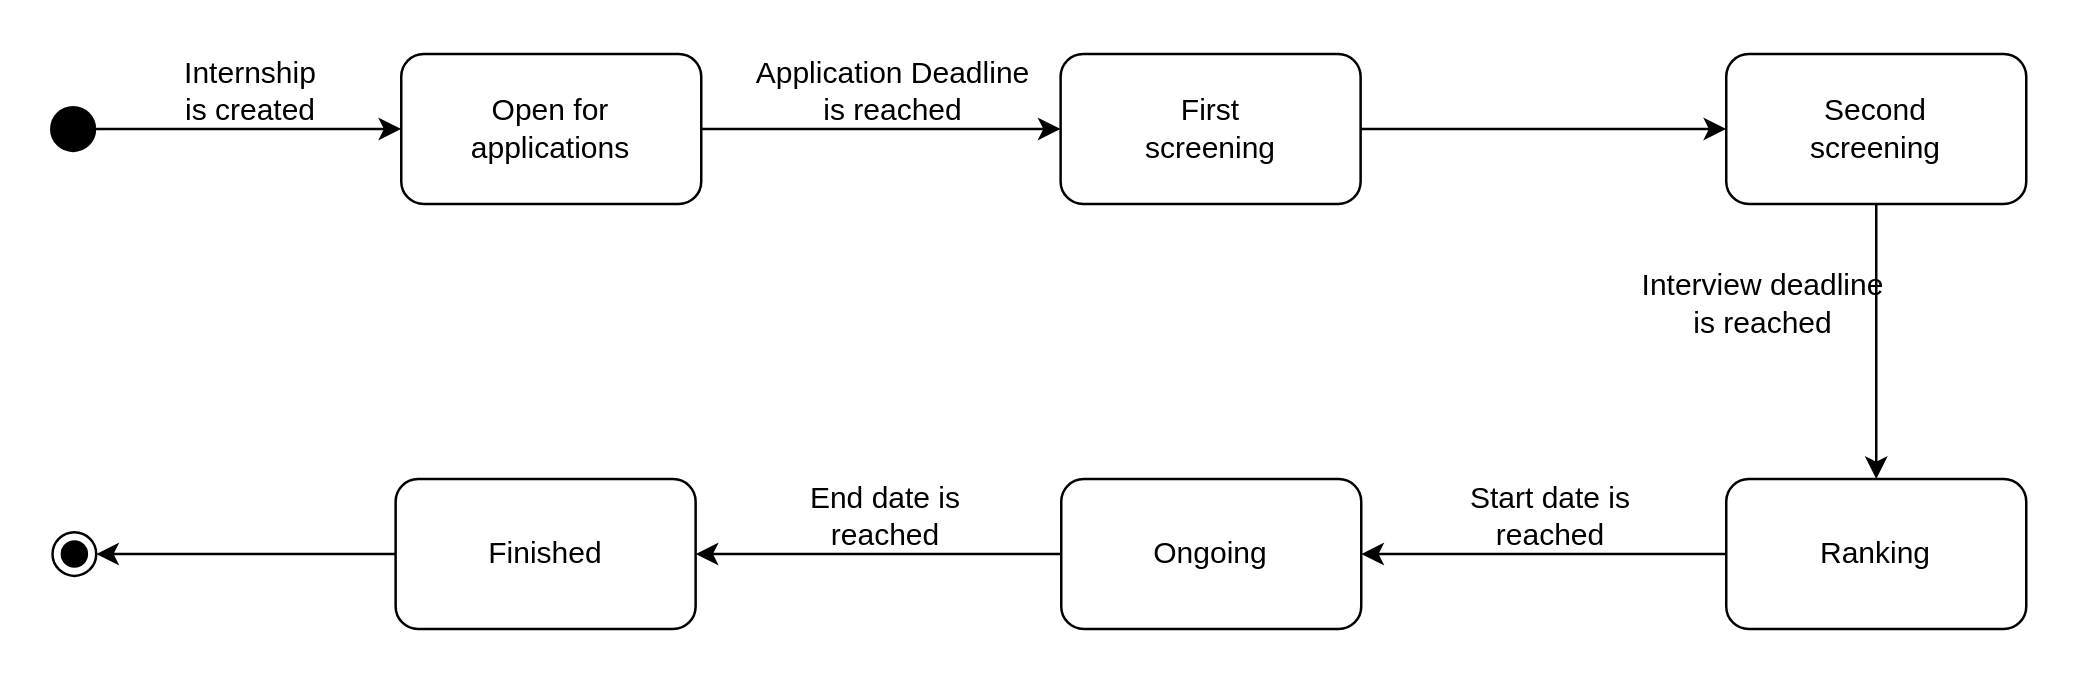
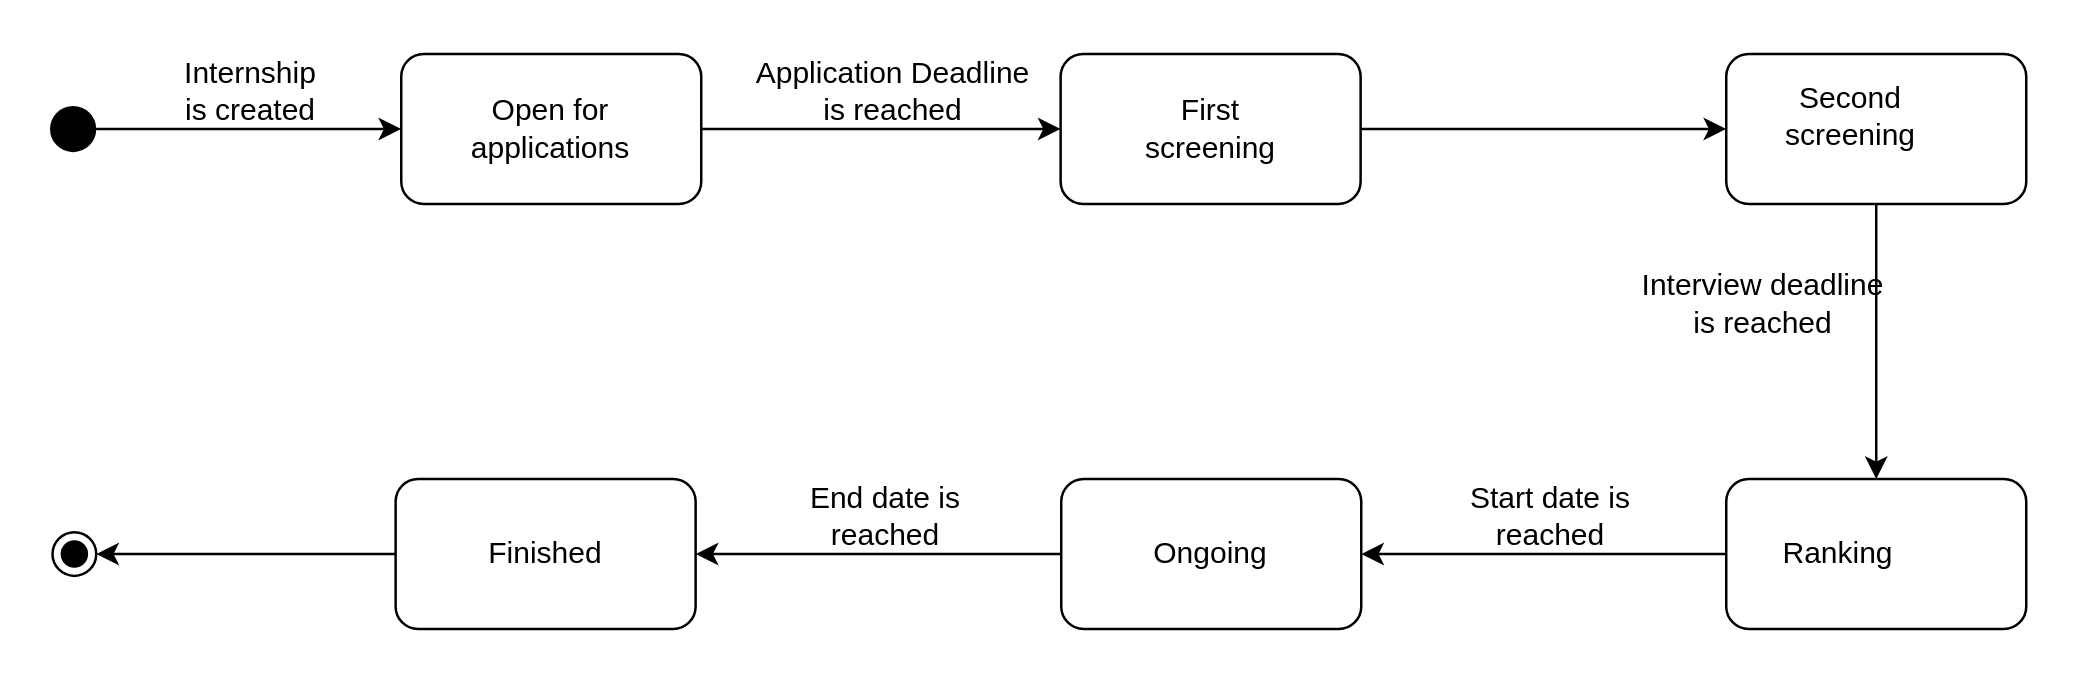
(1876, 129) -> (1851, 116)
(1876, 554) -> (1839, 554)
